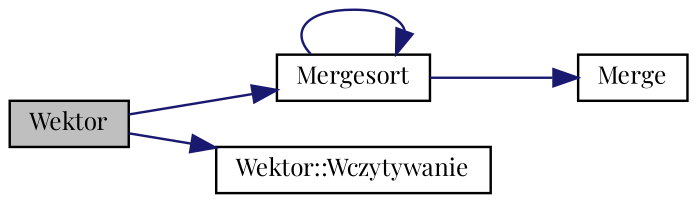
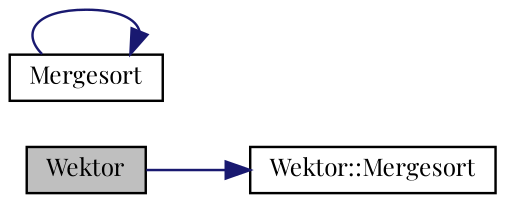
(633, 78) -> none
(190, 104) -> none
(353, 170) -> (373, 170)
